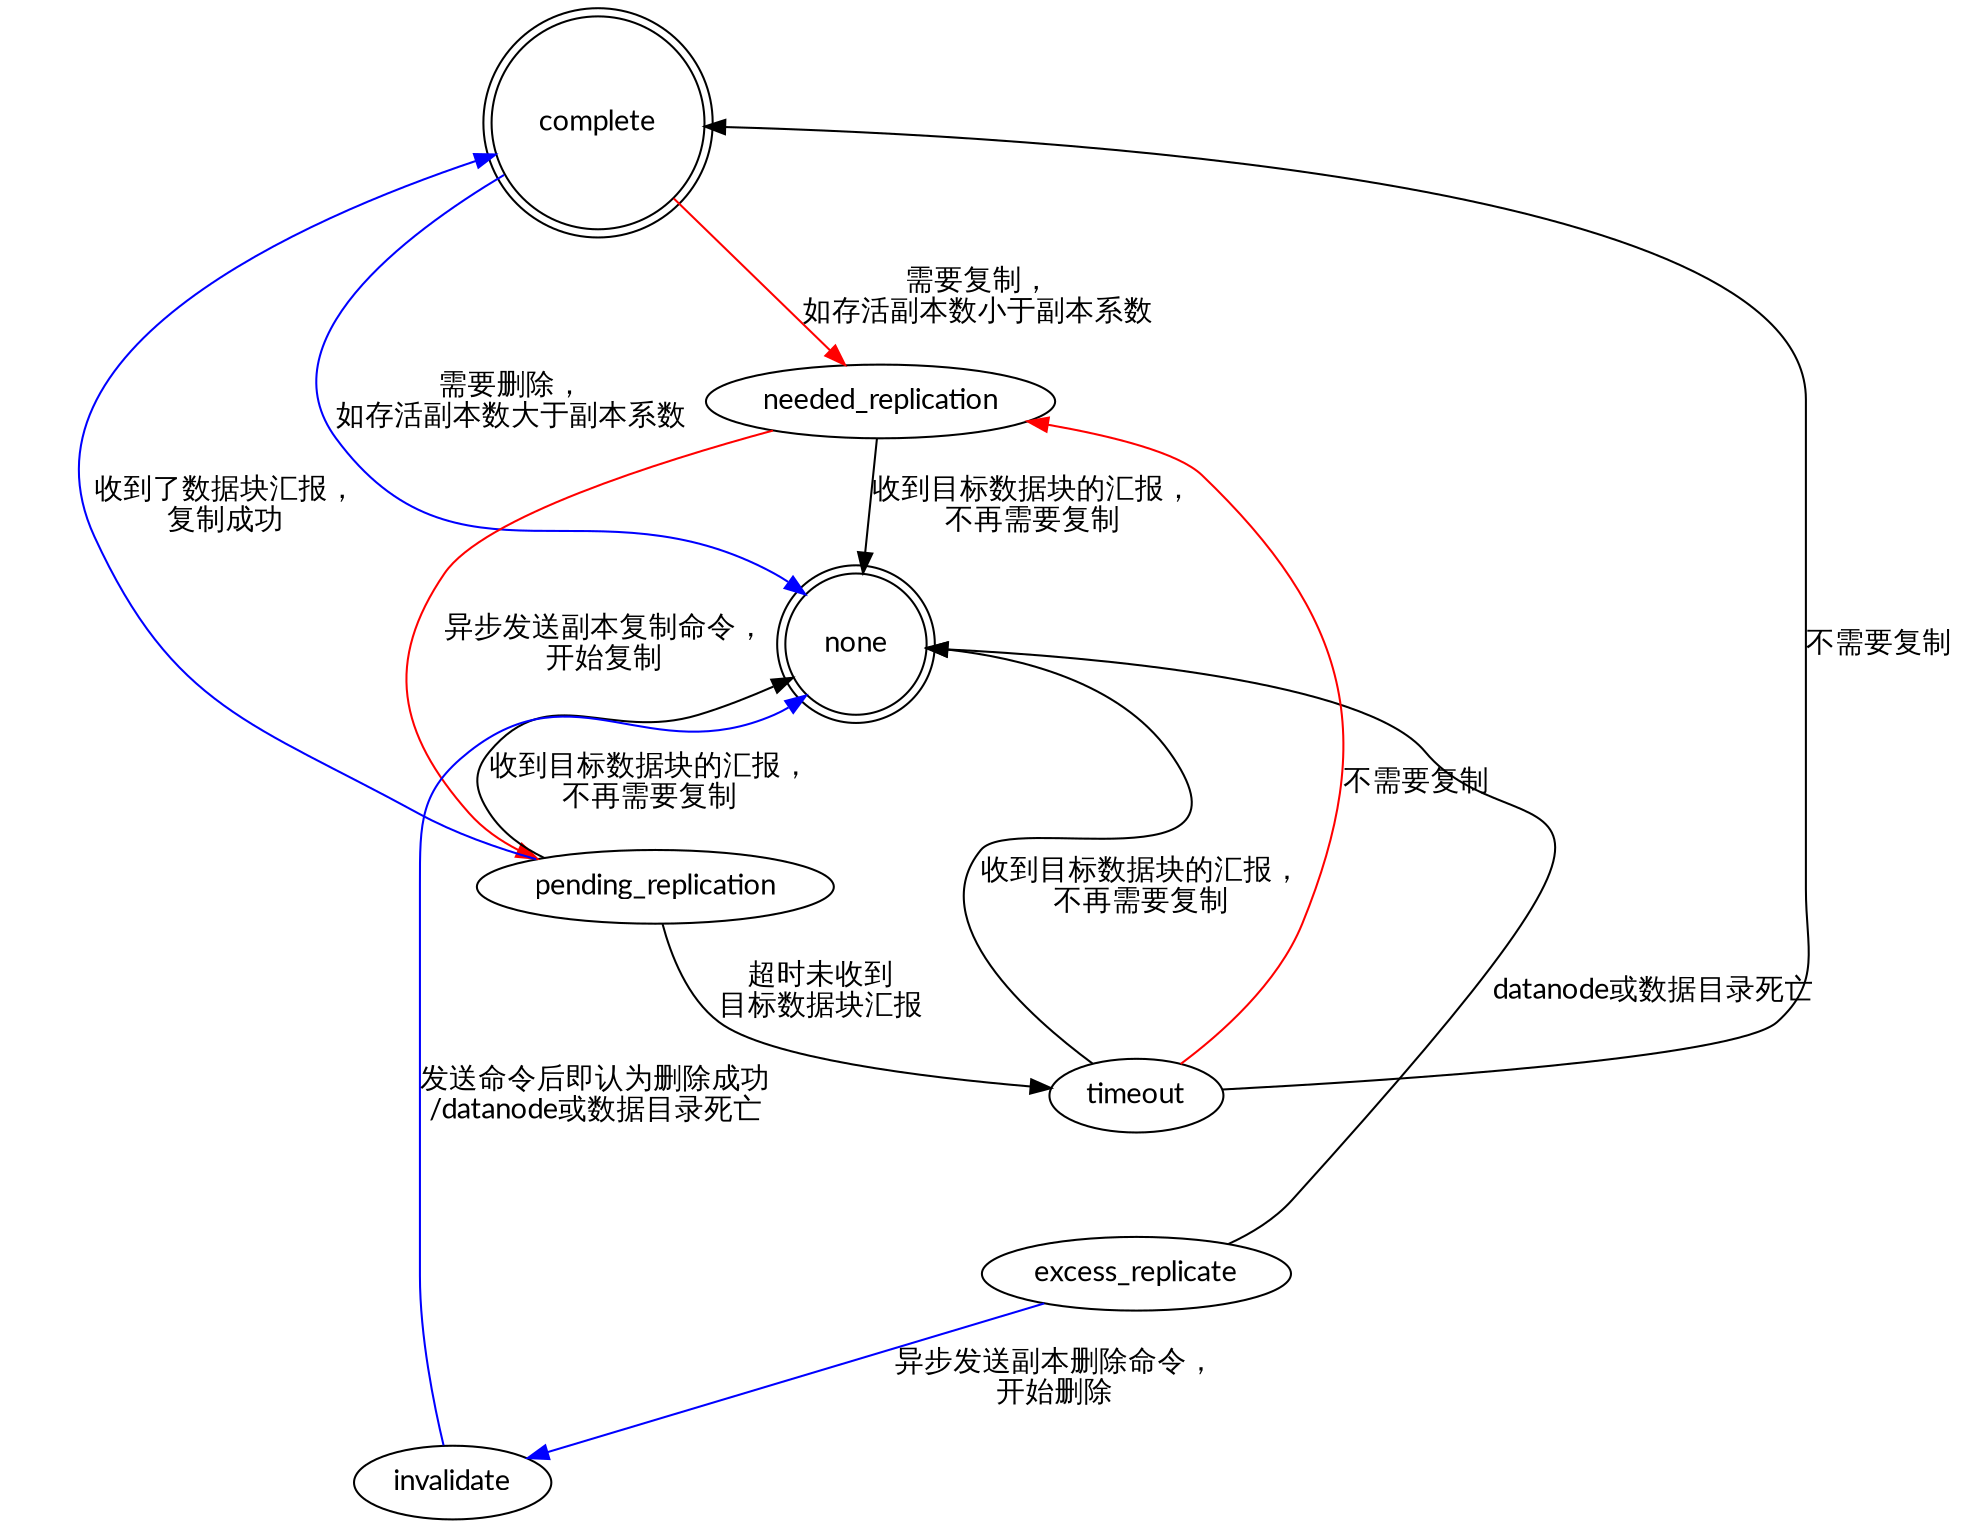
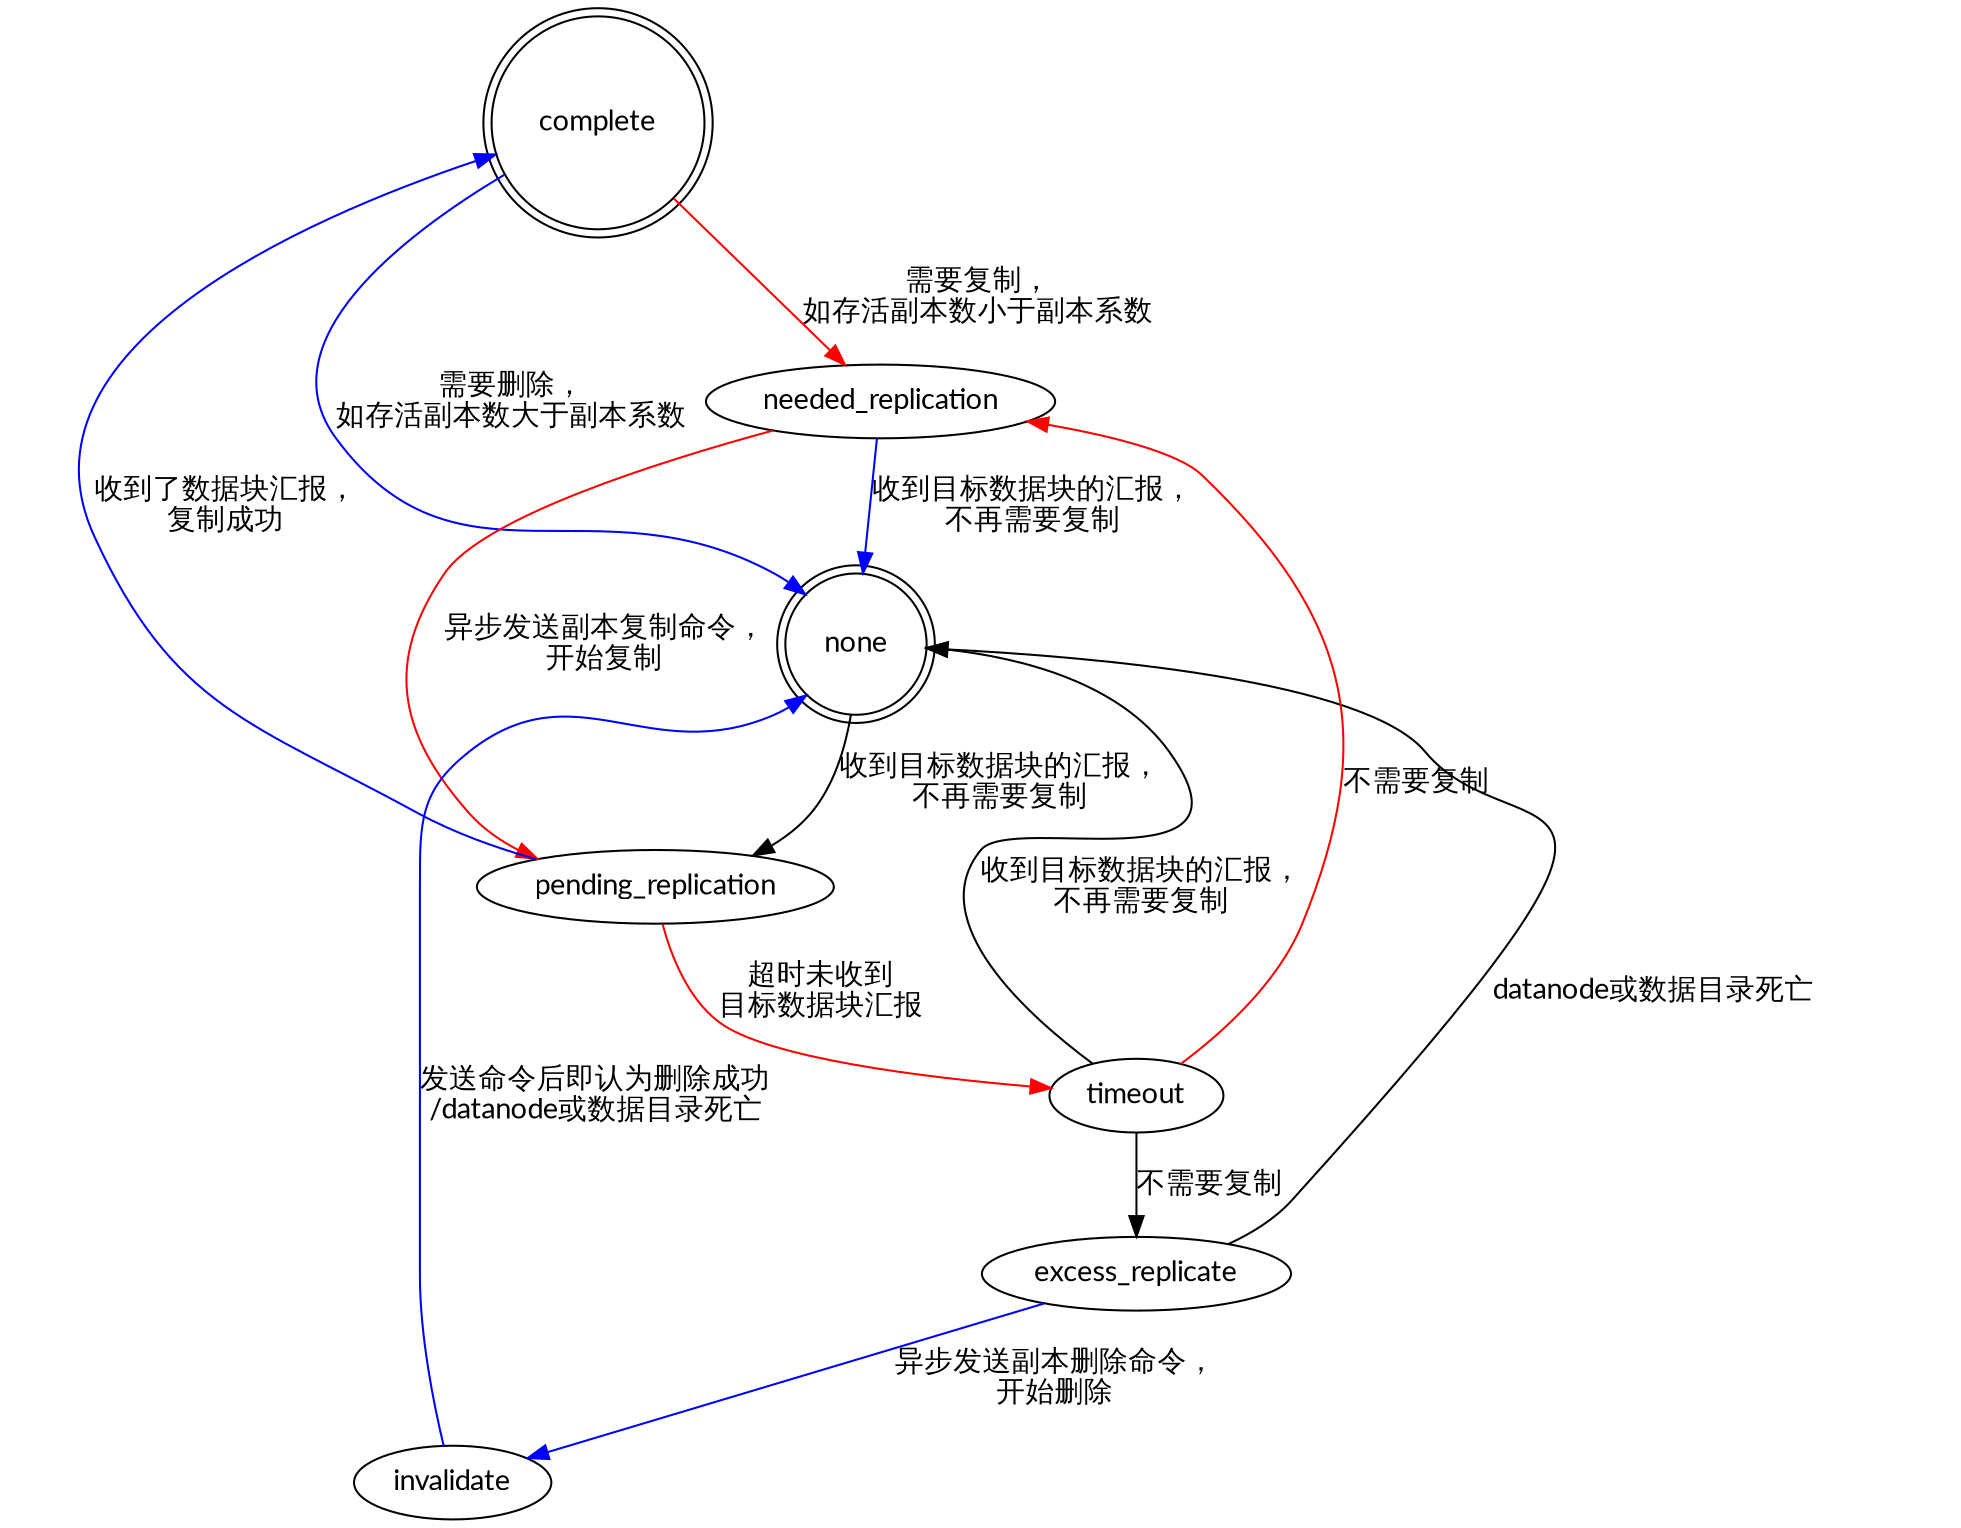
(1806, 416) -> (1136, 1174)
(871, 496) -> (871, 496)
(486, 757) -> (827, 790)
(815, 1057) -> (815, 1057)
